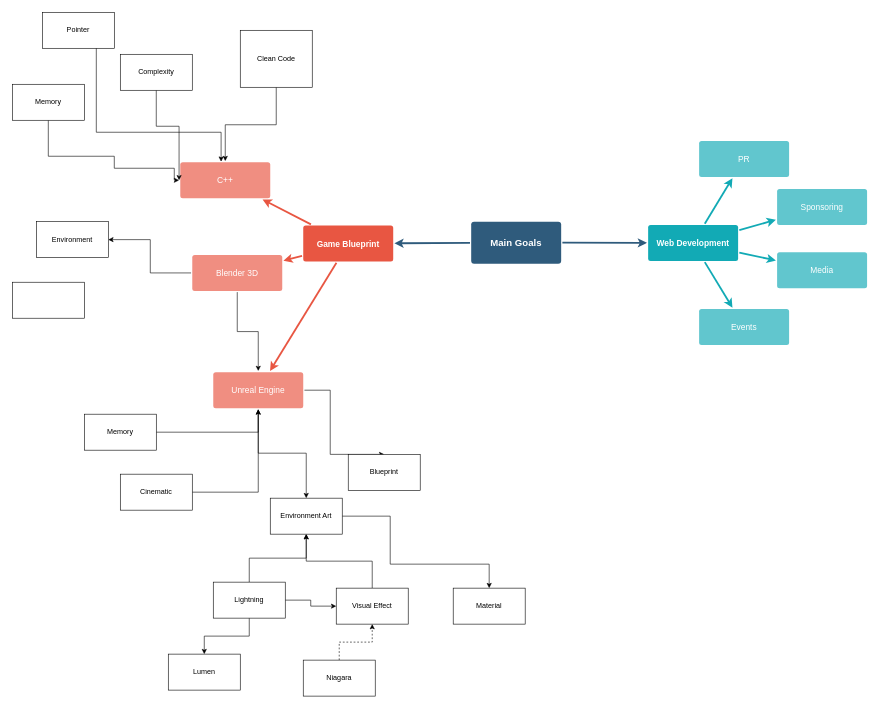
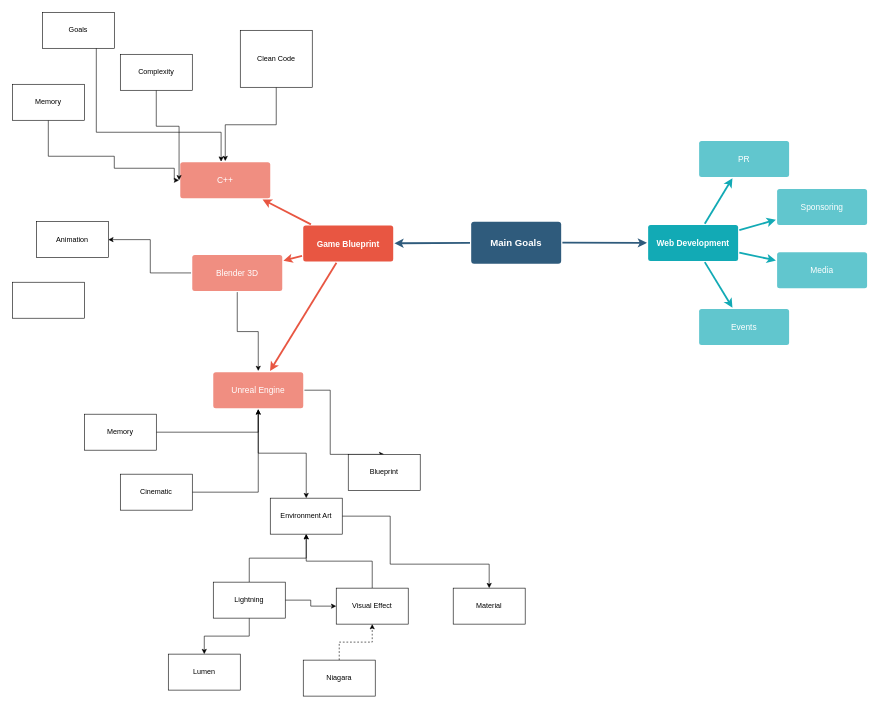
(78, 30) -> (78, 30)
(72, 240) -> (72, 240)
